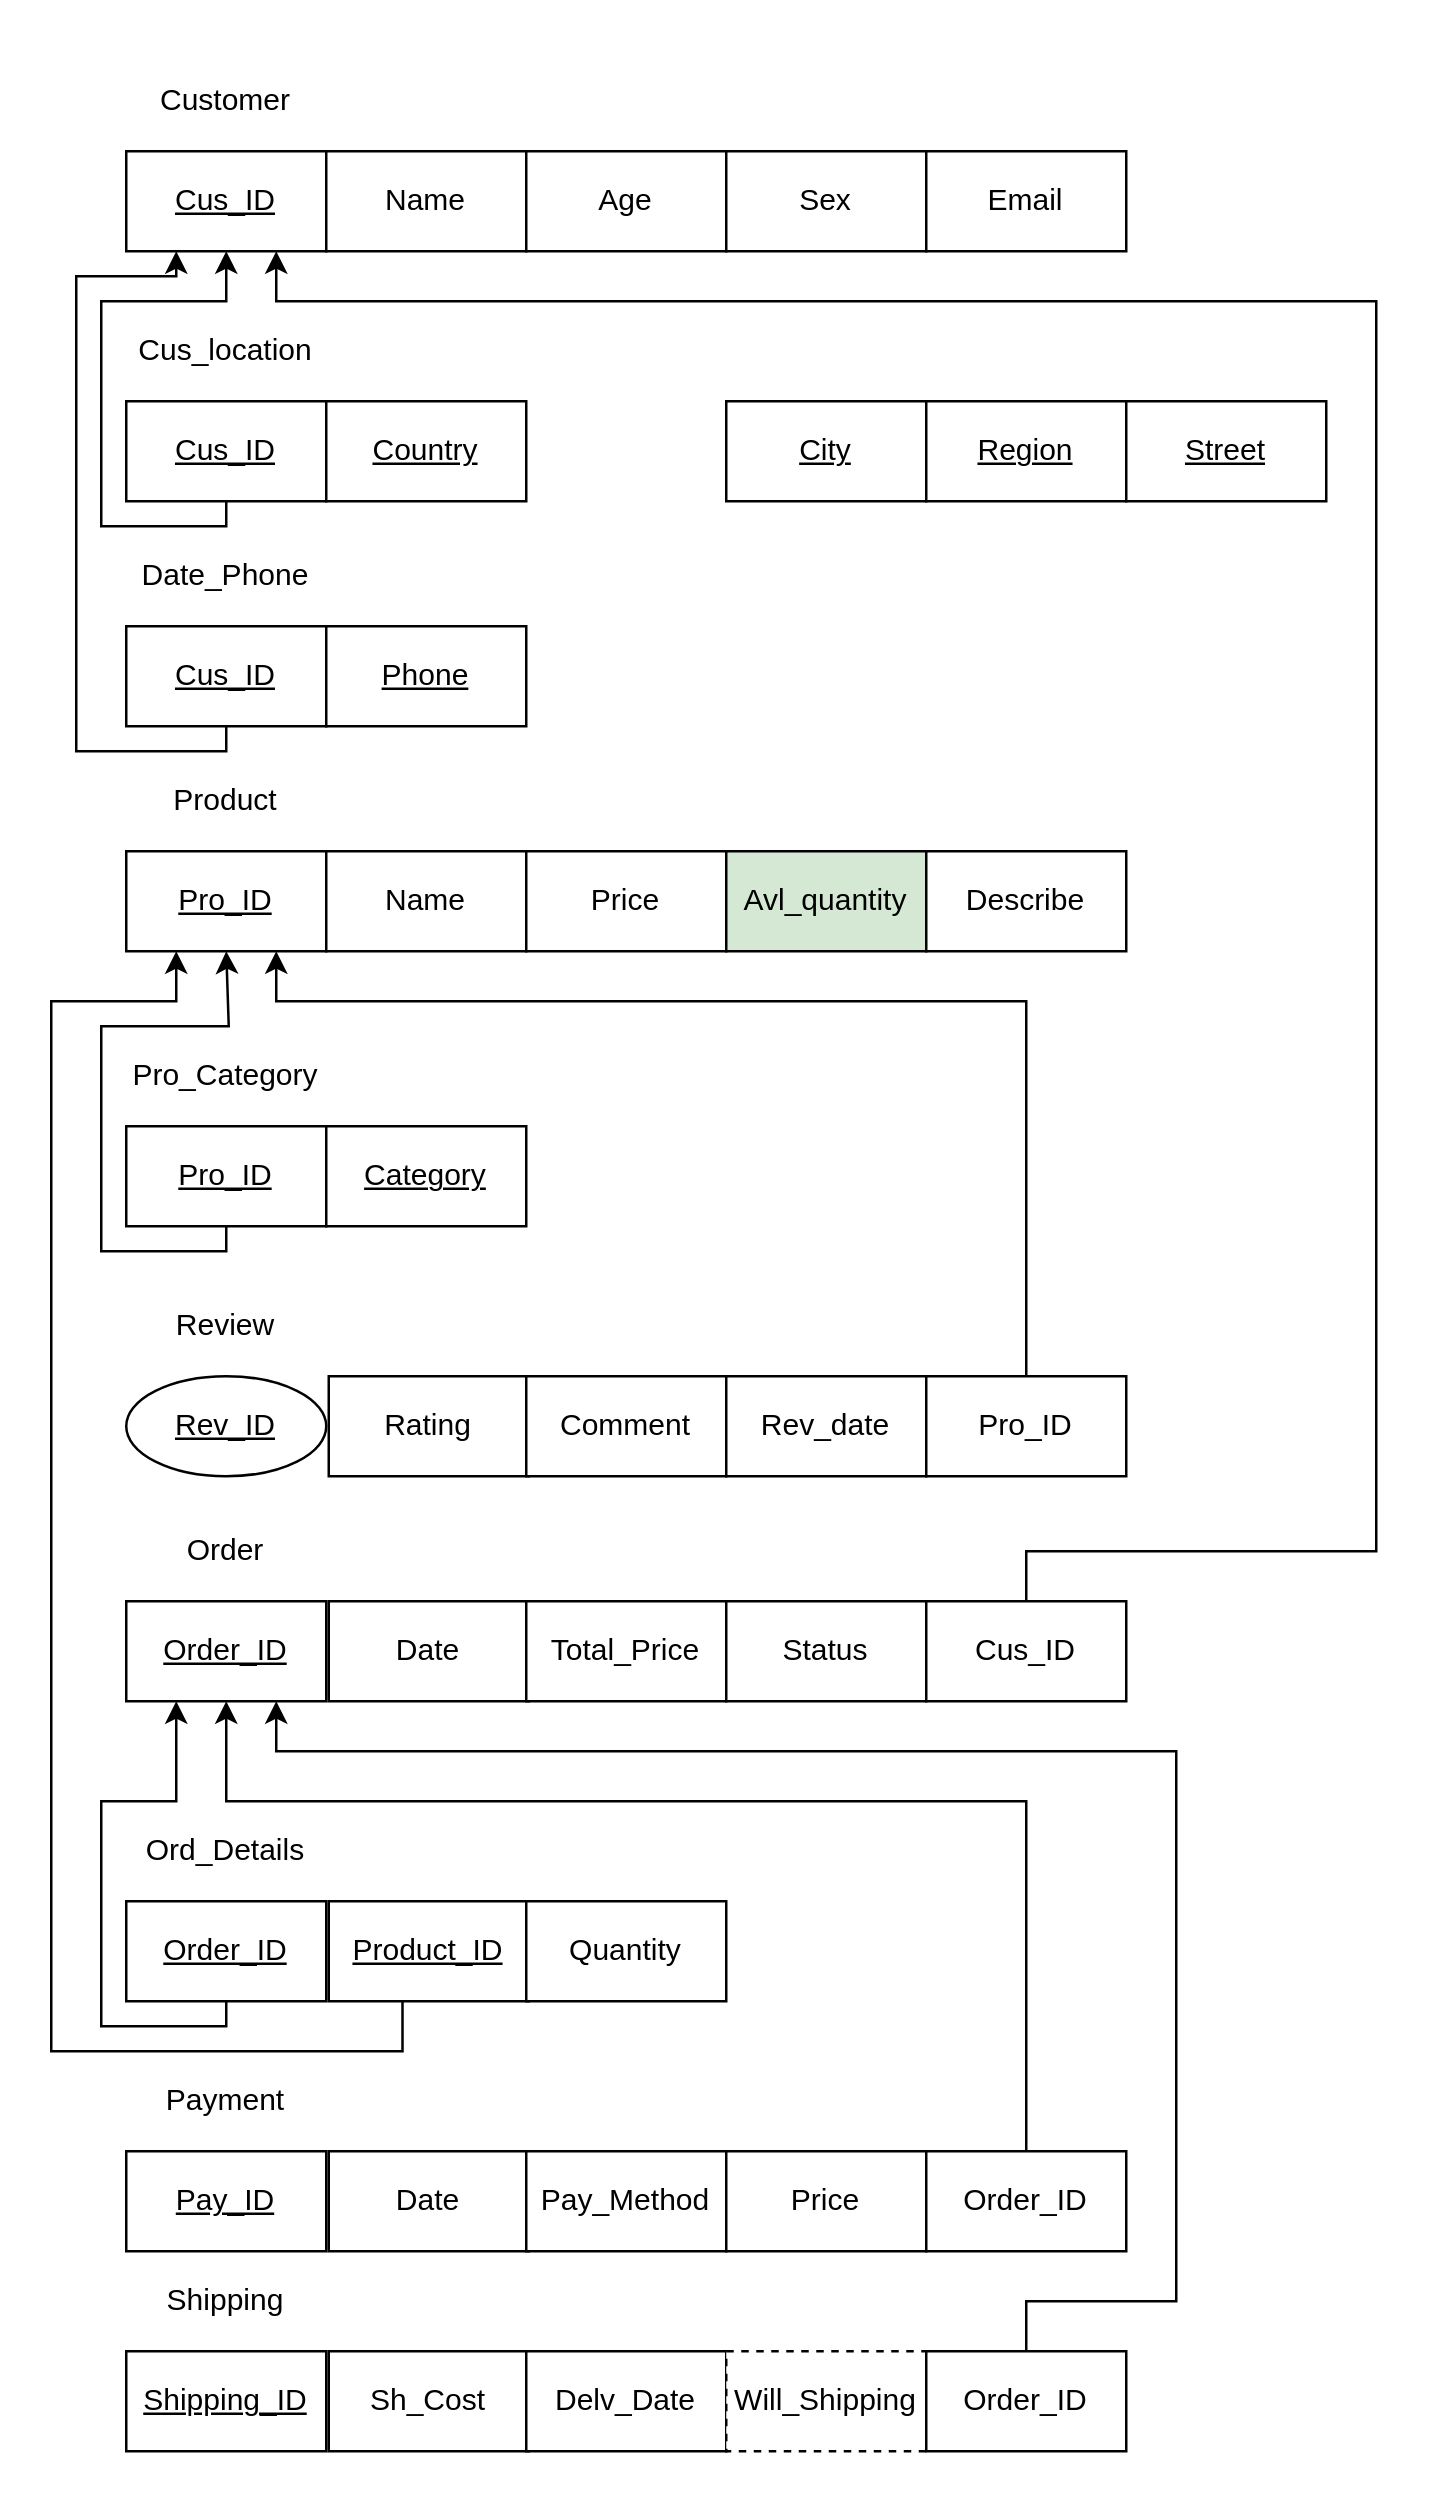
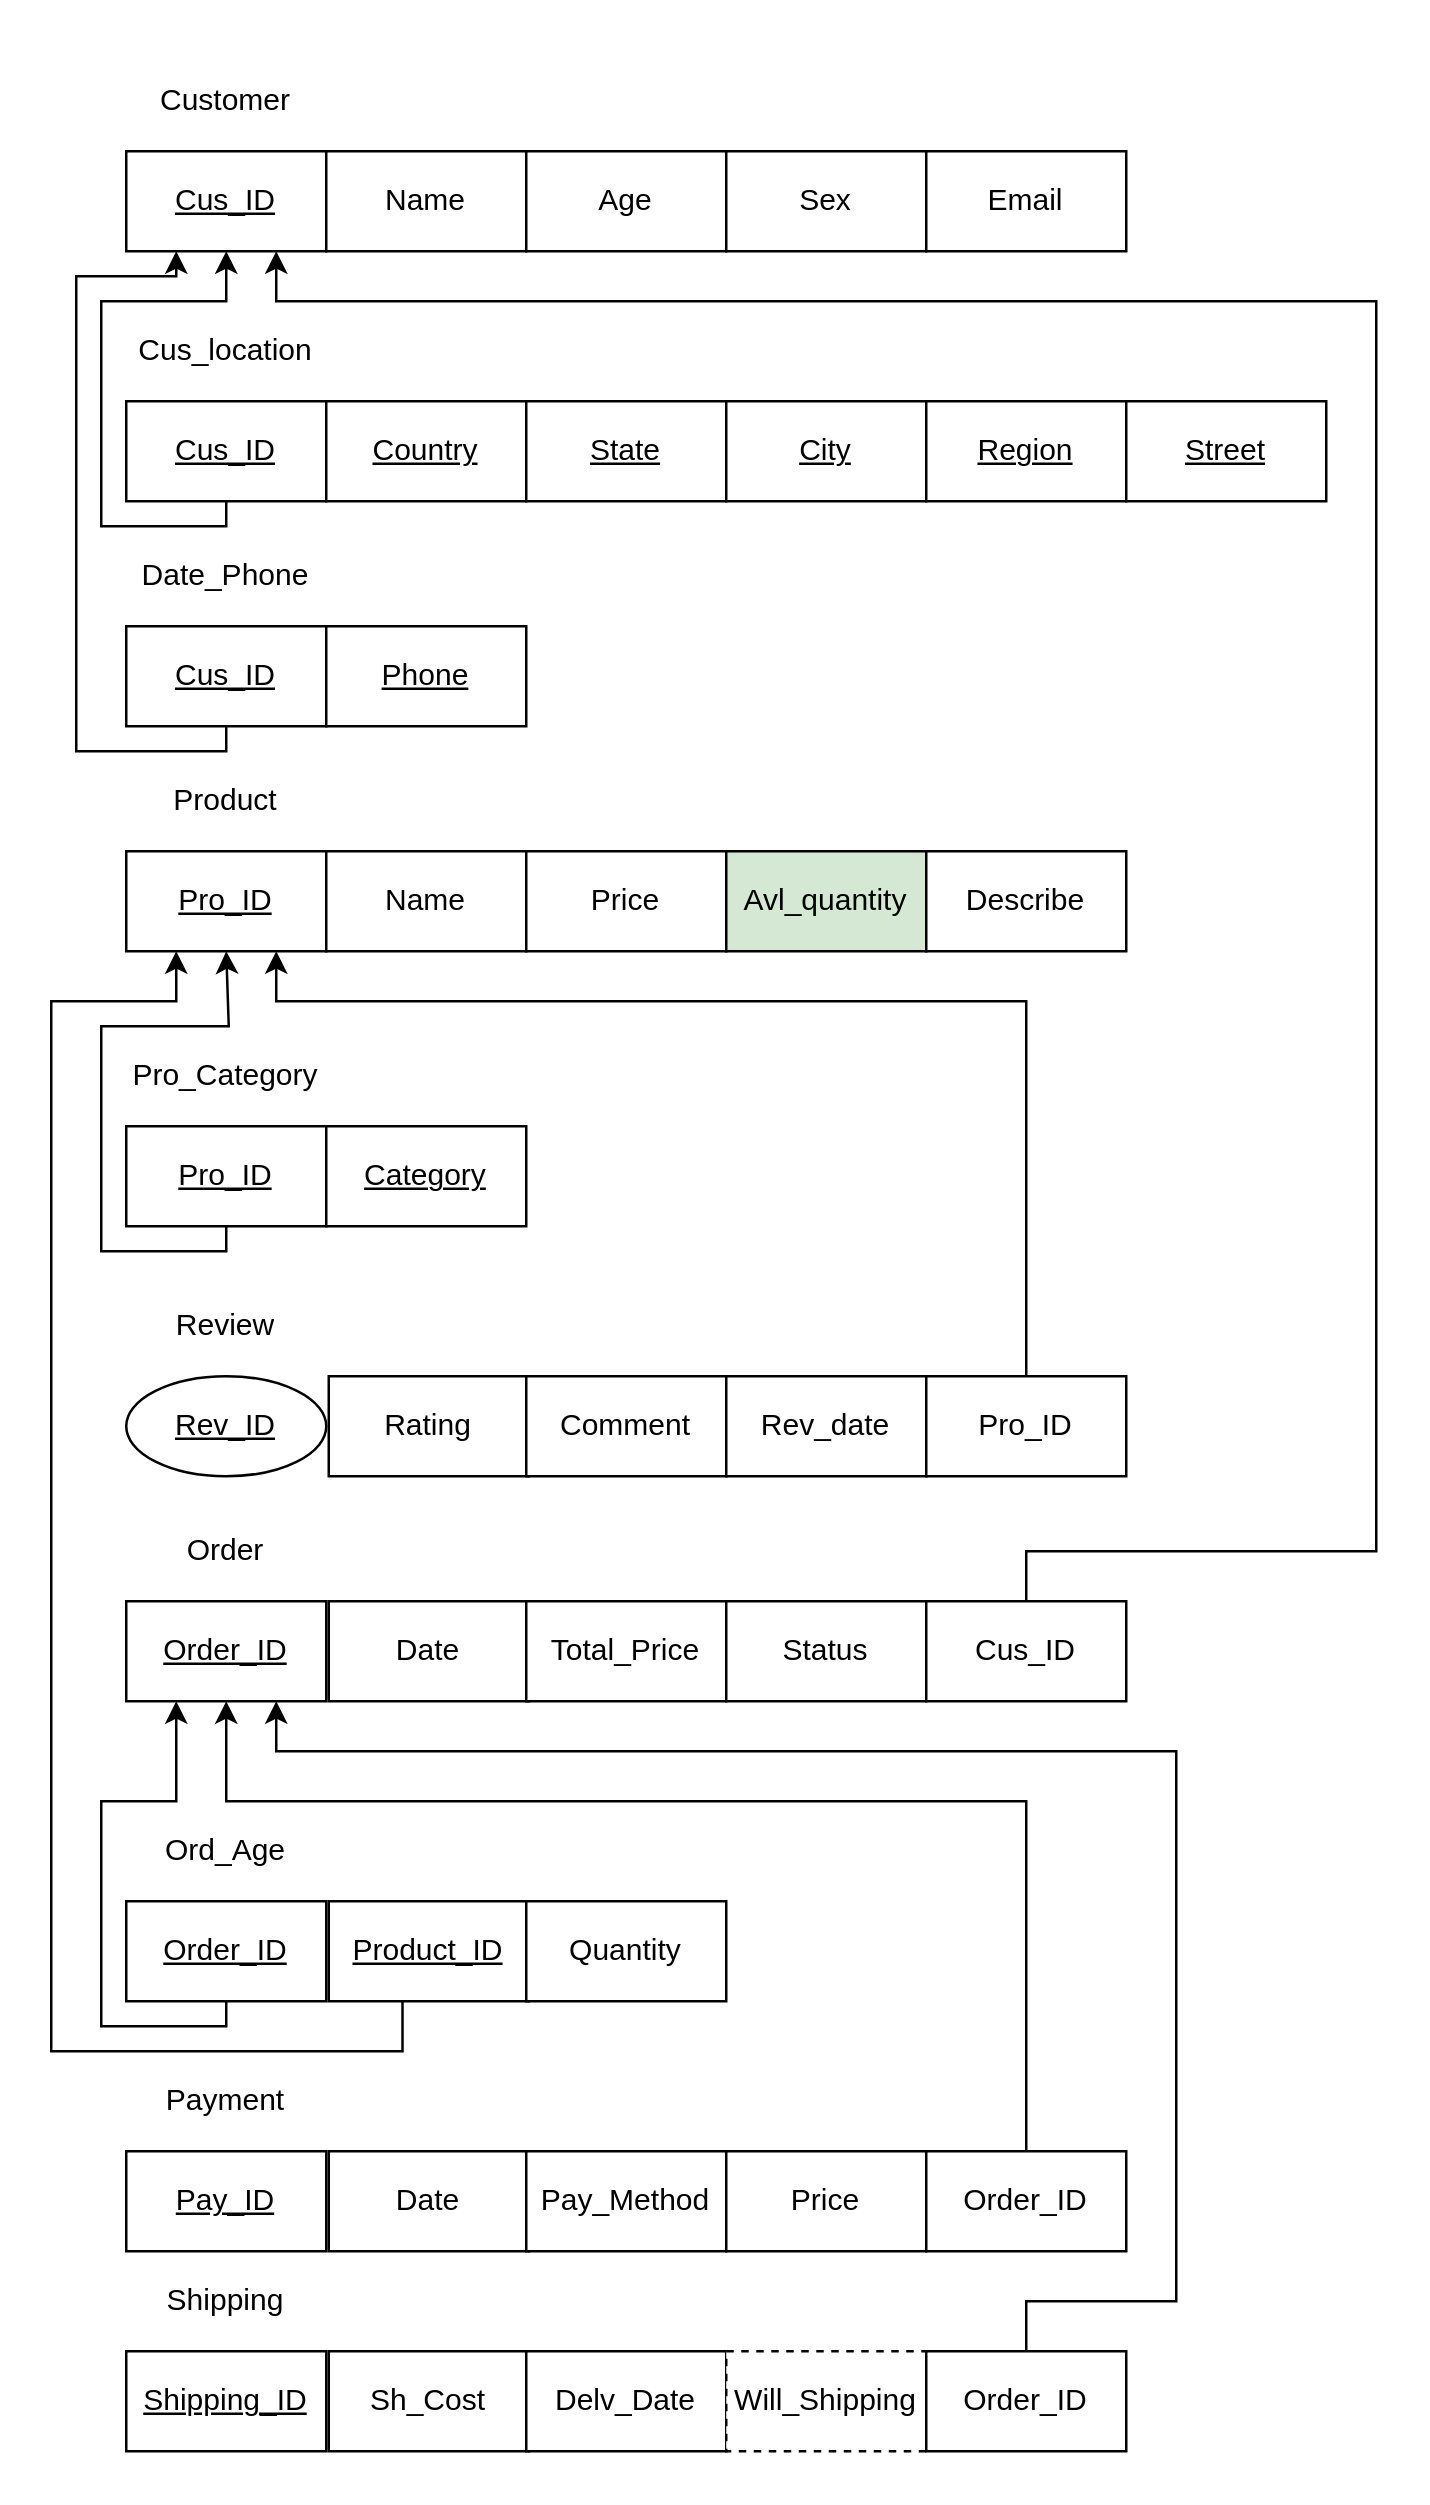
none -> (626, 451)
(226, 1851) -> (226, 1851)
